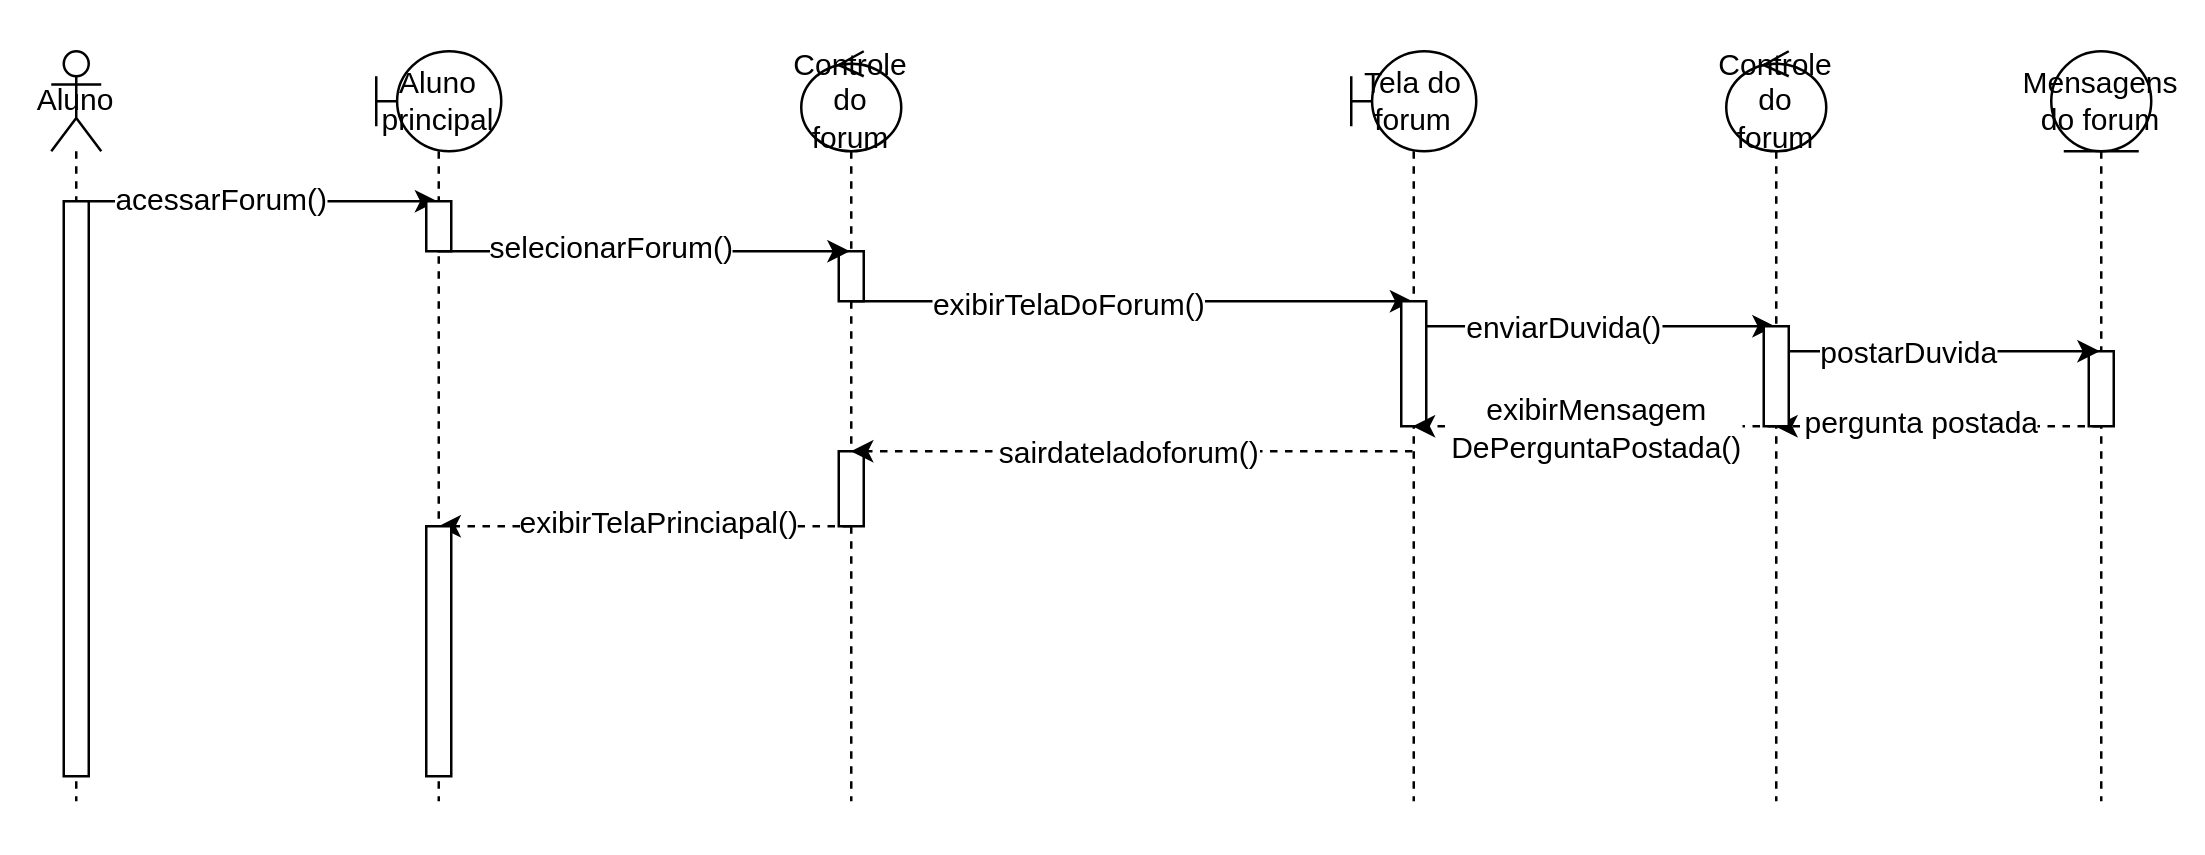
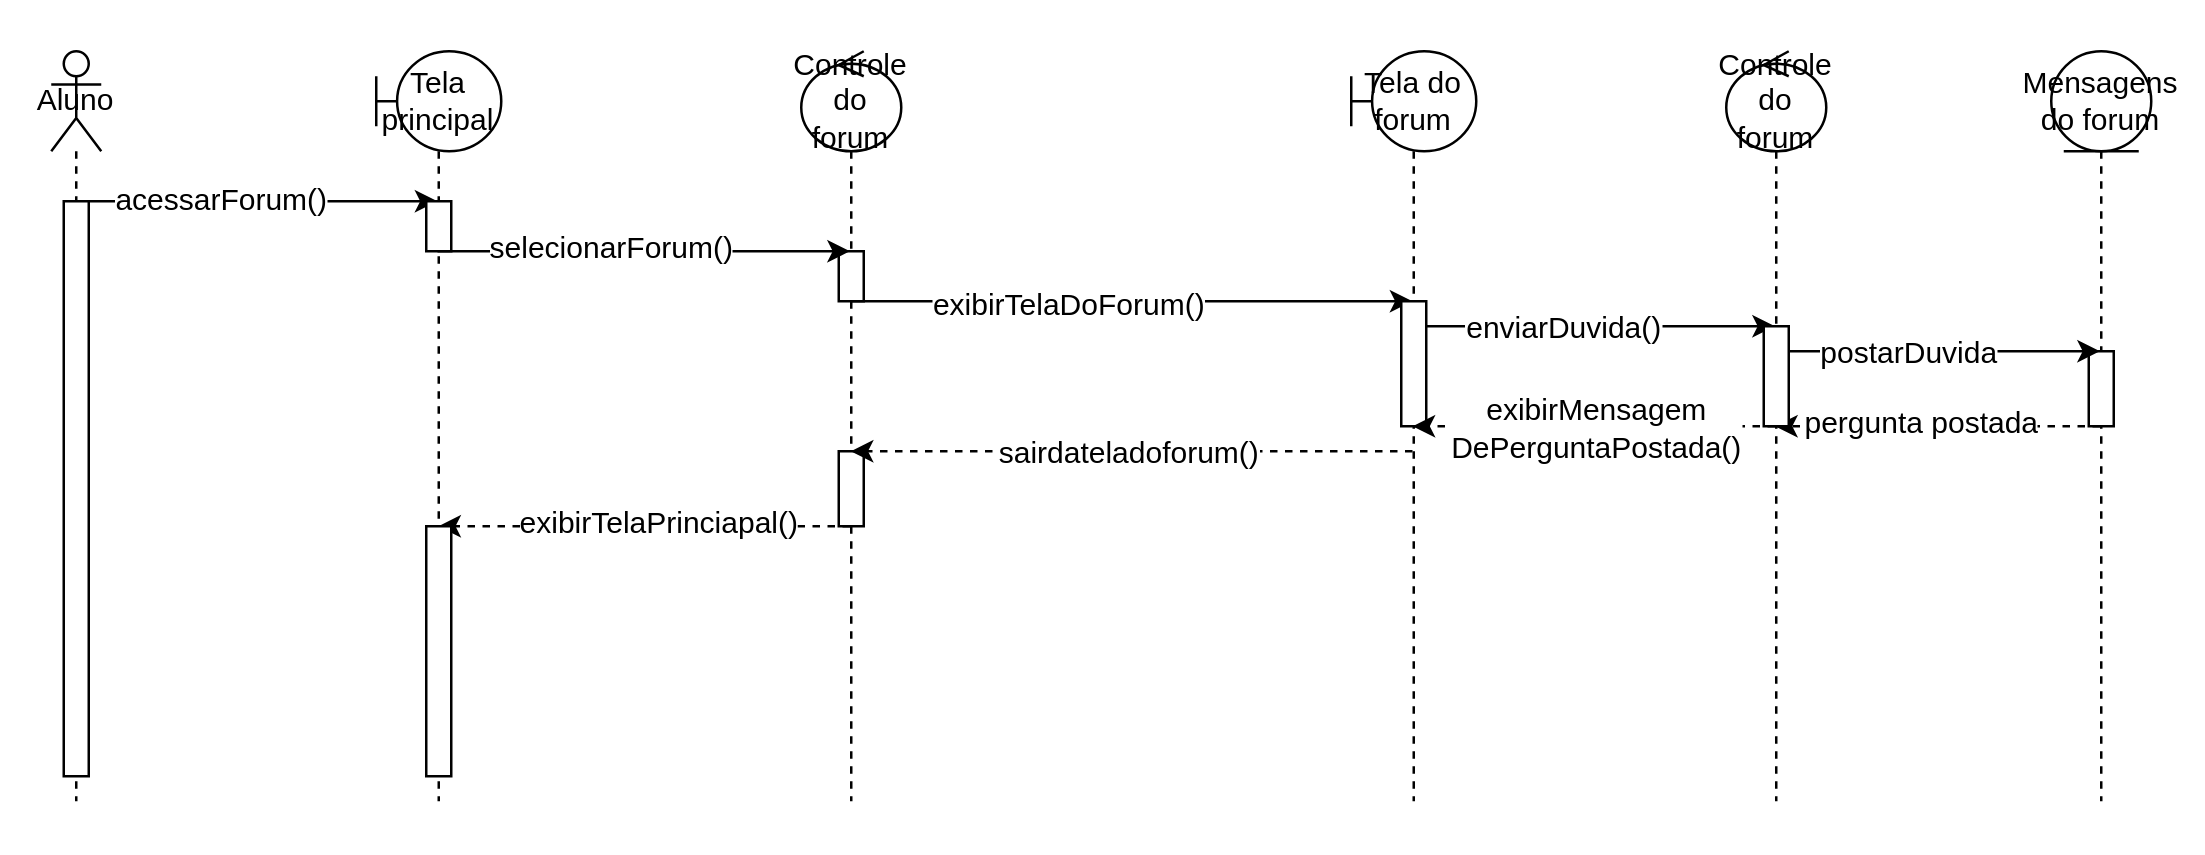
(439, 101) -> (439, 101)
